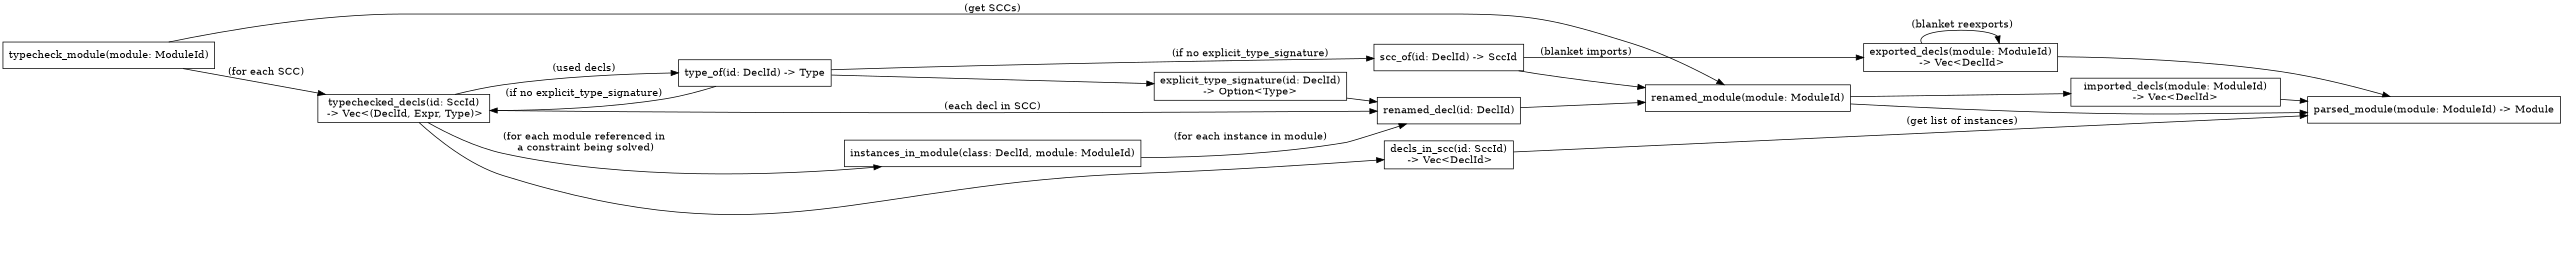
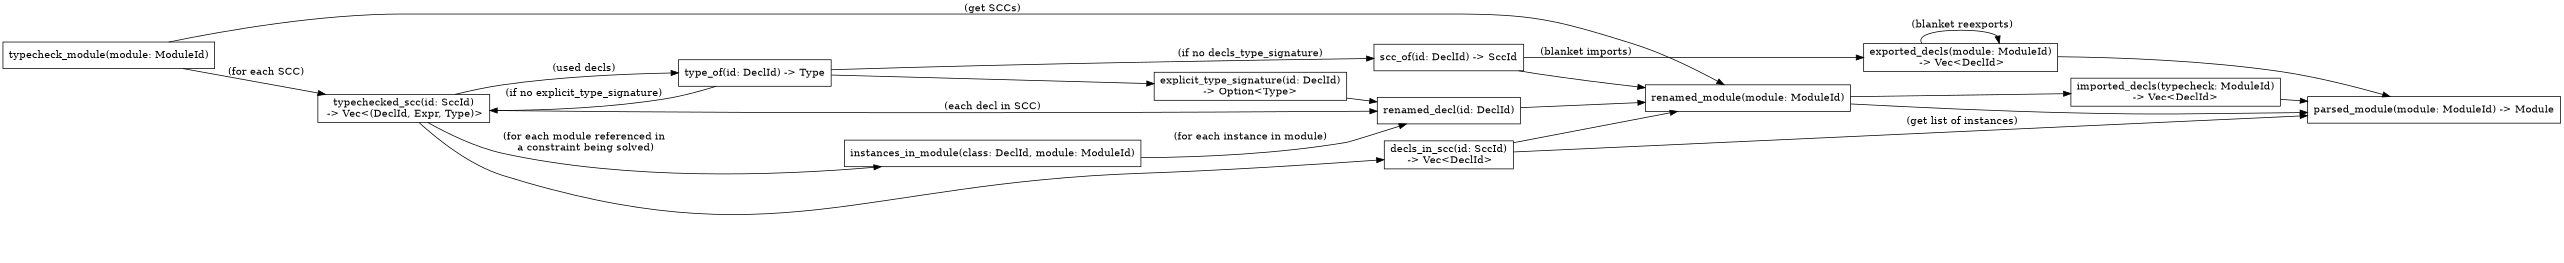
(1250, 53) -> (1250, 53)
(2176, 92) -> (2176, 92)
(404, 108) -> (404, 108)
none -> (1592, 128)
